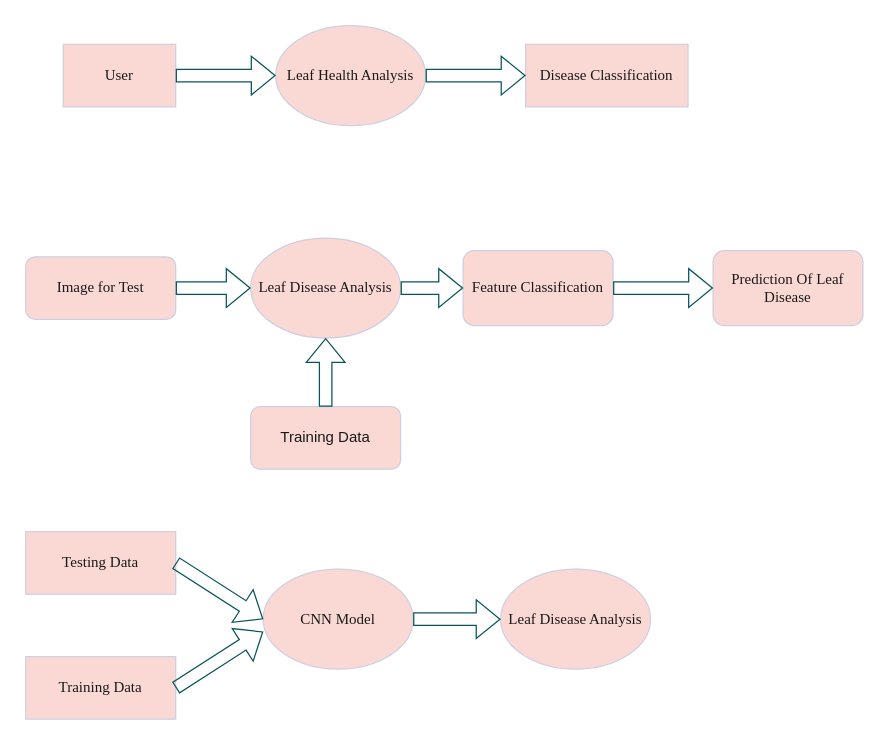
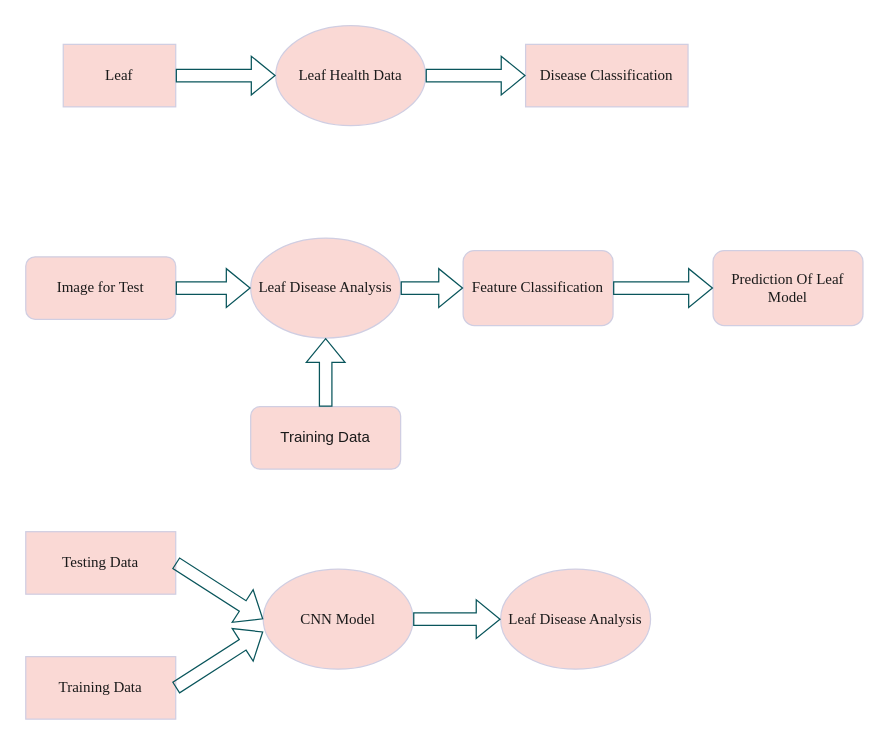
(119, 76) -> (119, 76)
(351, 76) -> (351, 76)
(788, 288) -> (788, 288)
